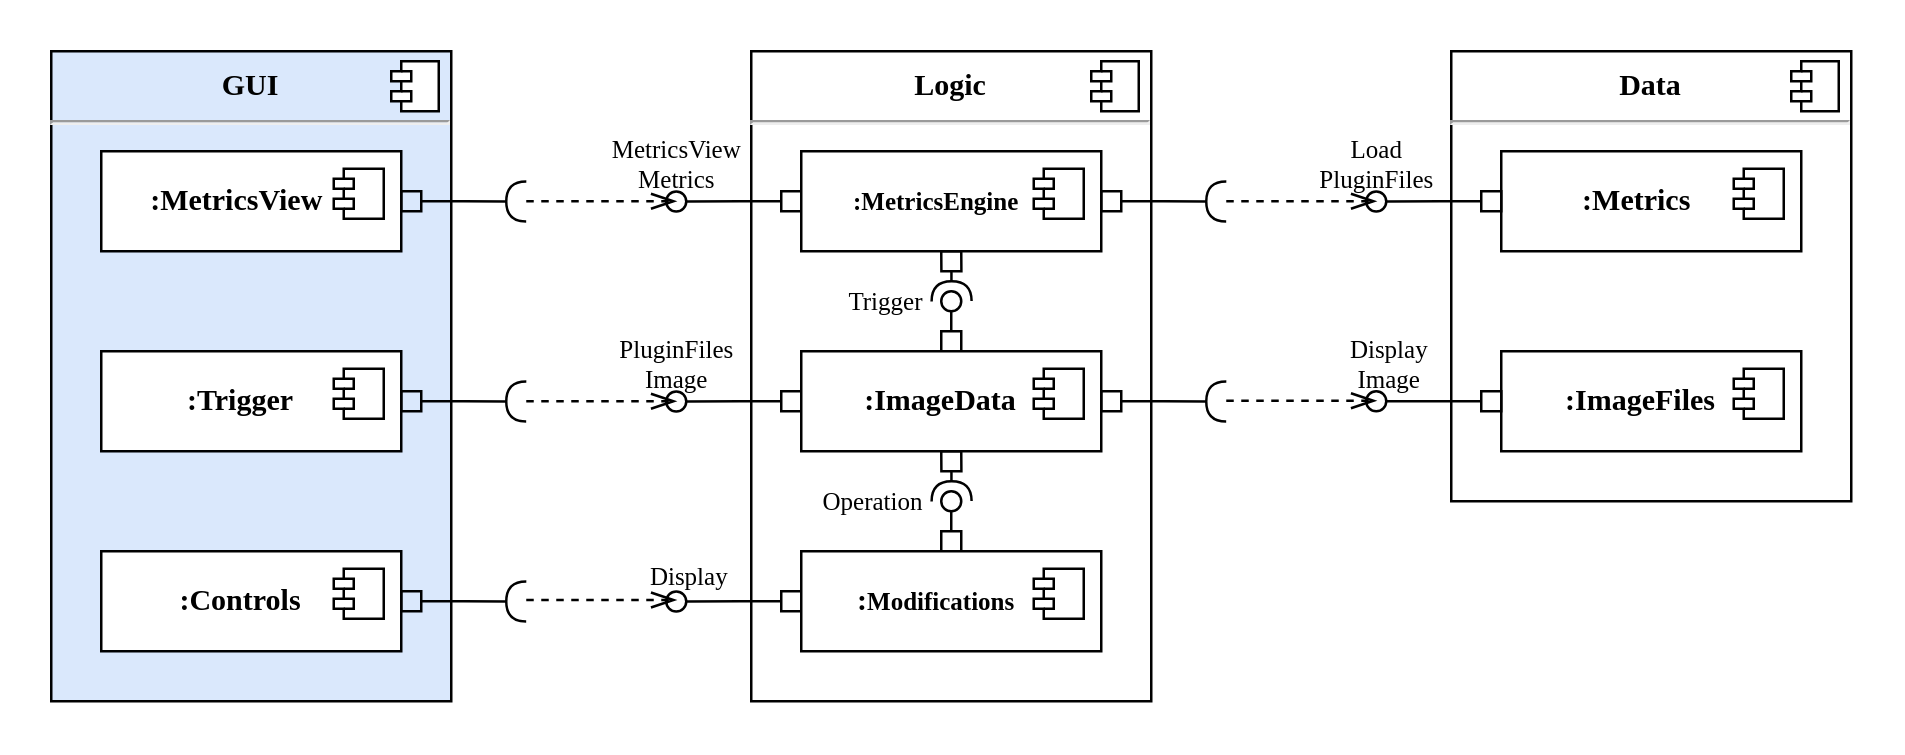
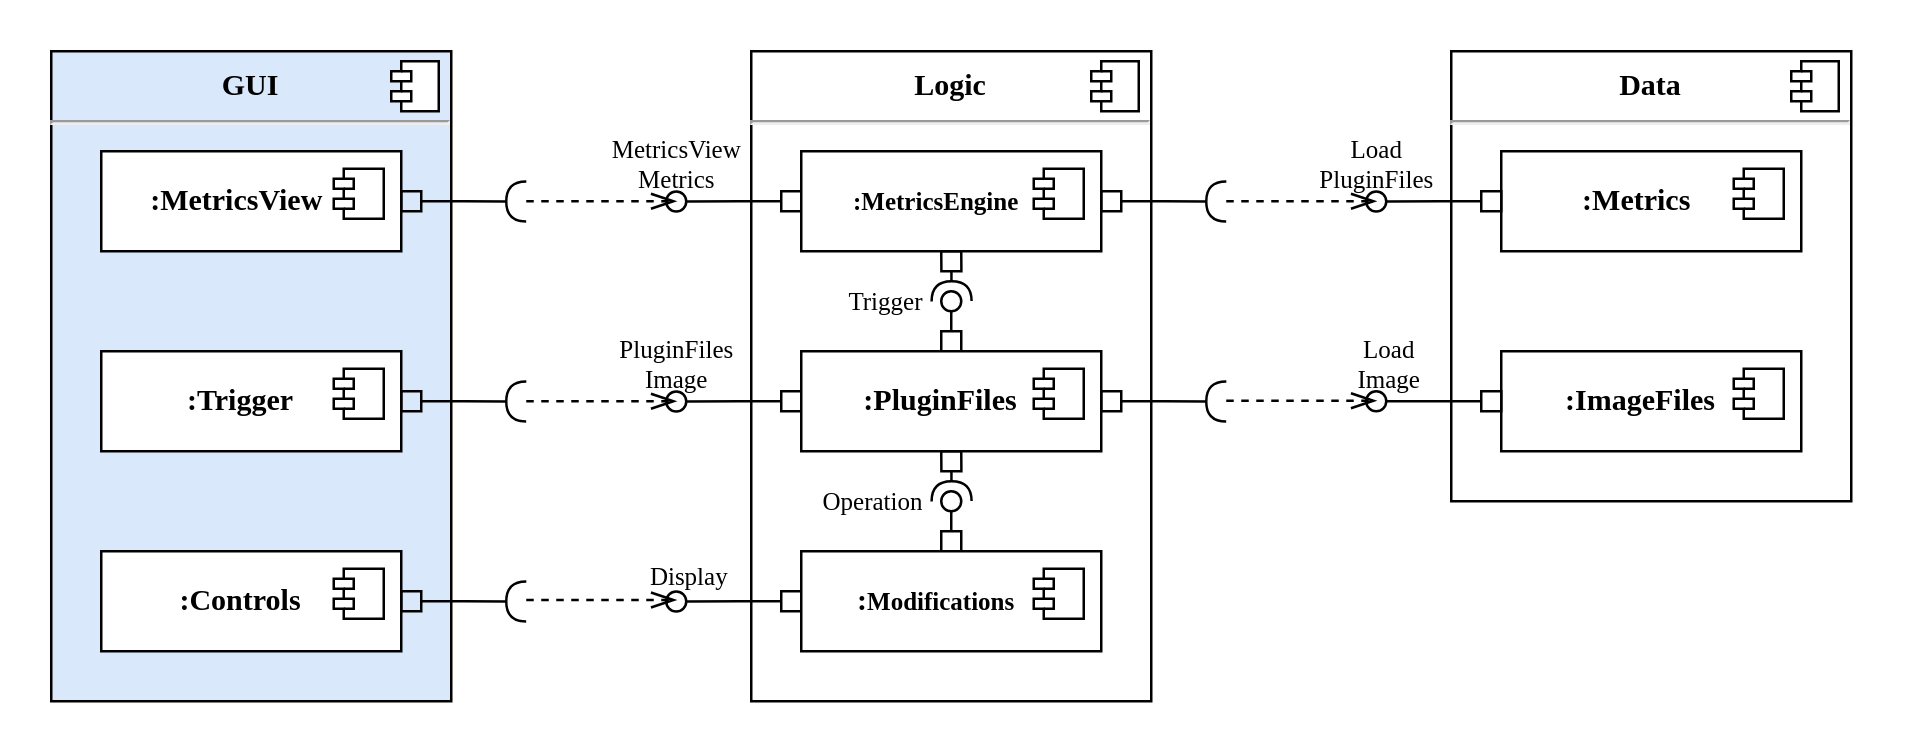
(1390, 364) -> (1390, 364)
(953, 401) -> (953, 401)
